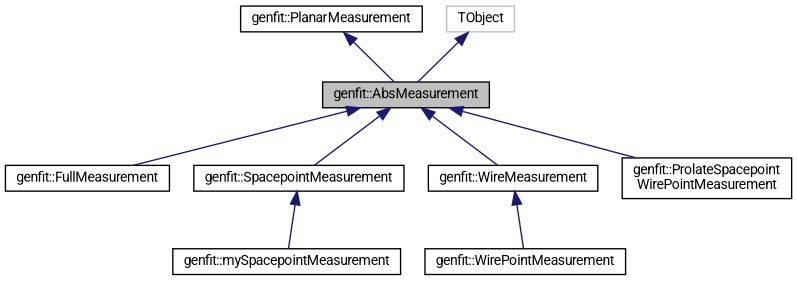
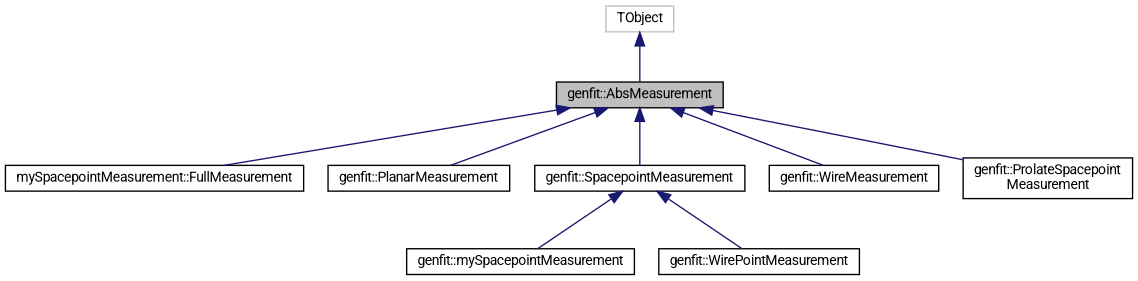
(374, 62) -> (523, 139)
(87, 178) -> (155, 178)
(707, 178) -> (1048, 178)
(520, 227) -> (705, 224)
